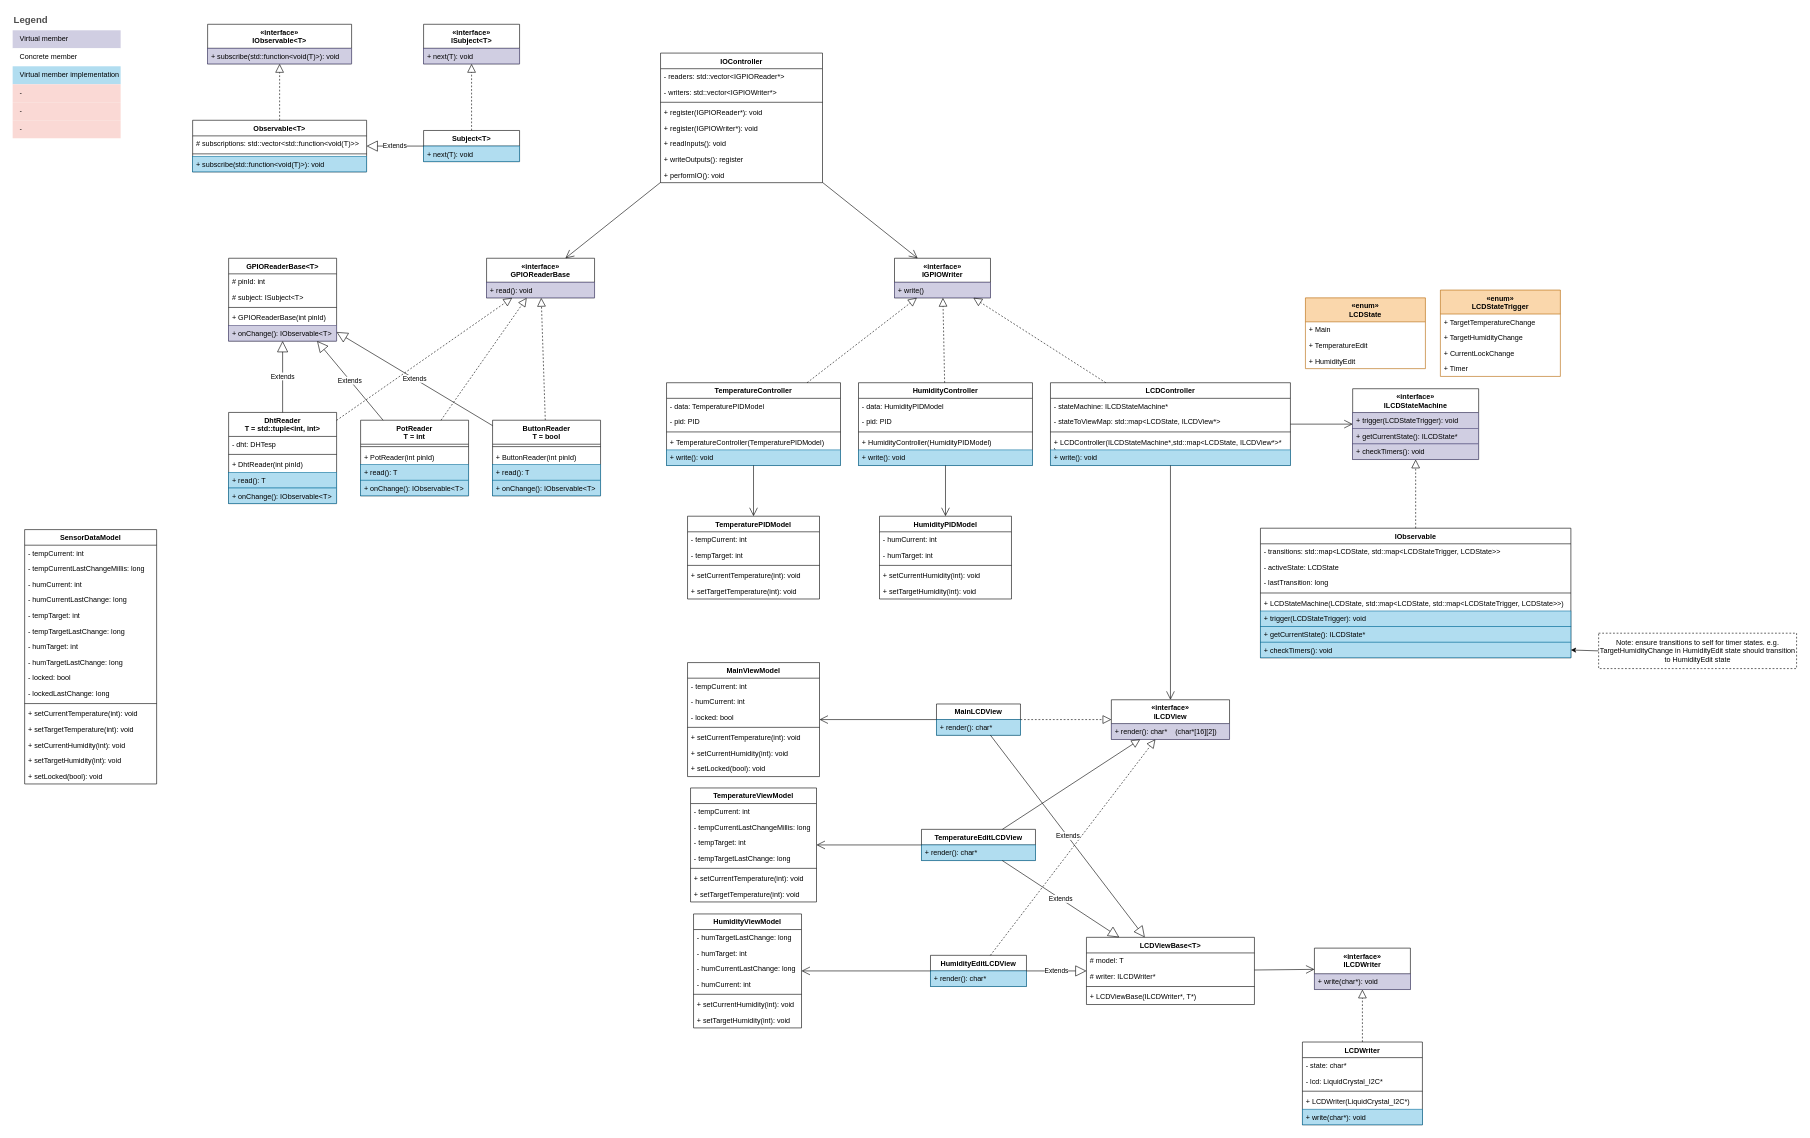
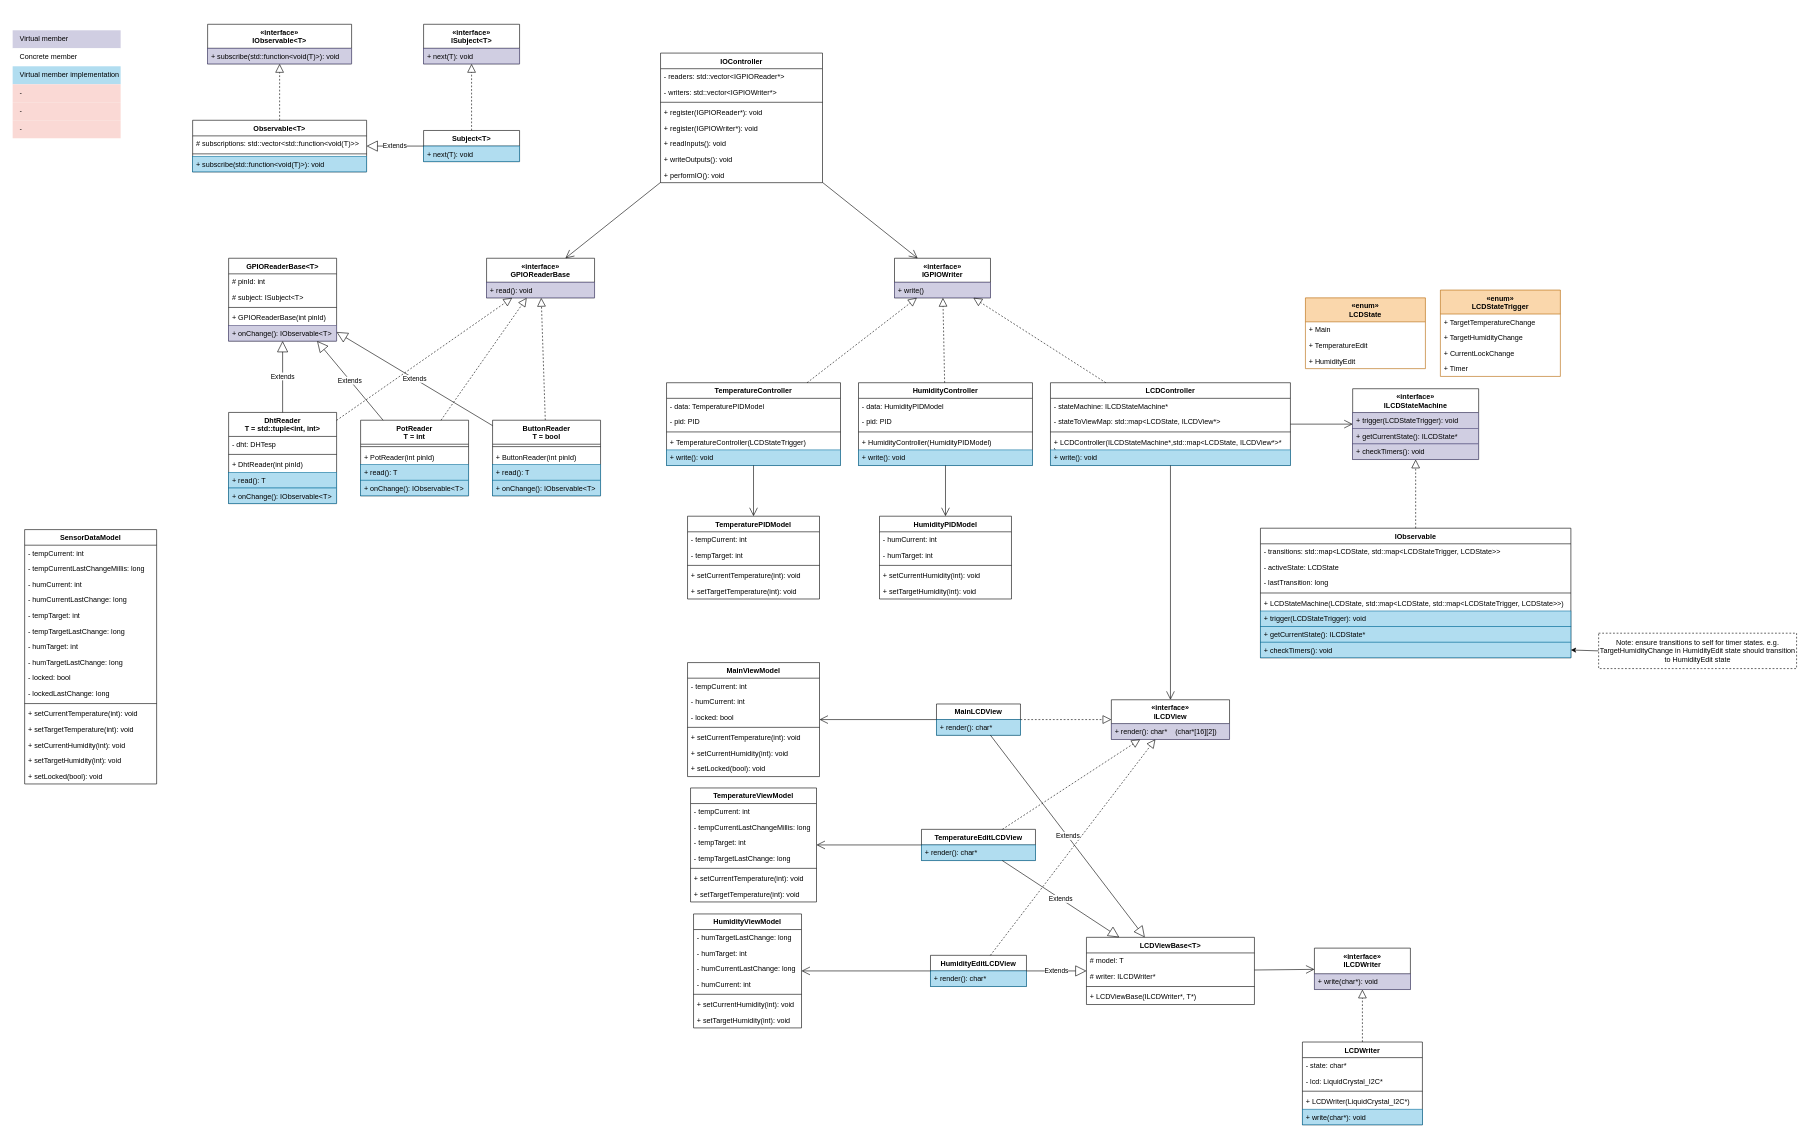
(66, 21) -> none
(711, 160) -> (703, 160)
(755, 443) -> (746, 443)
(1068, 787) -> (1068, 787)
